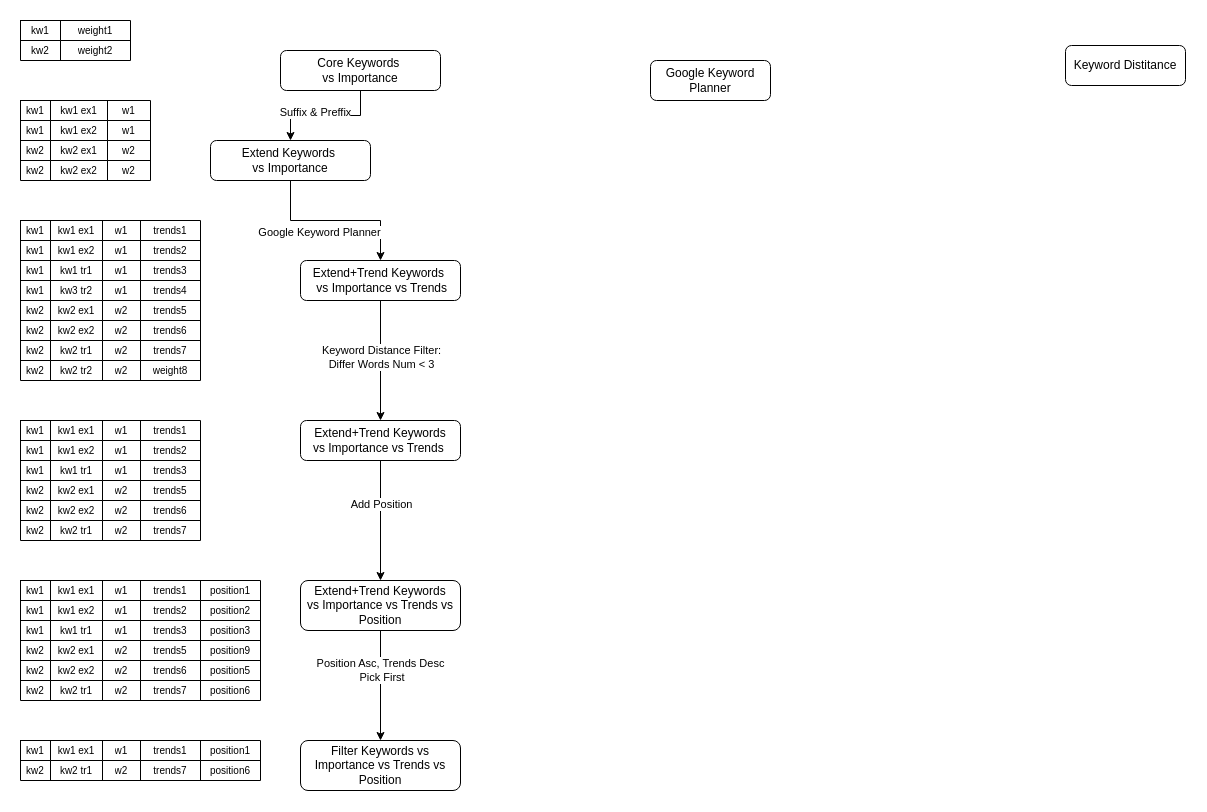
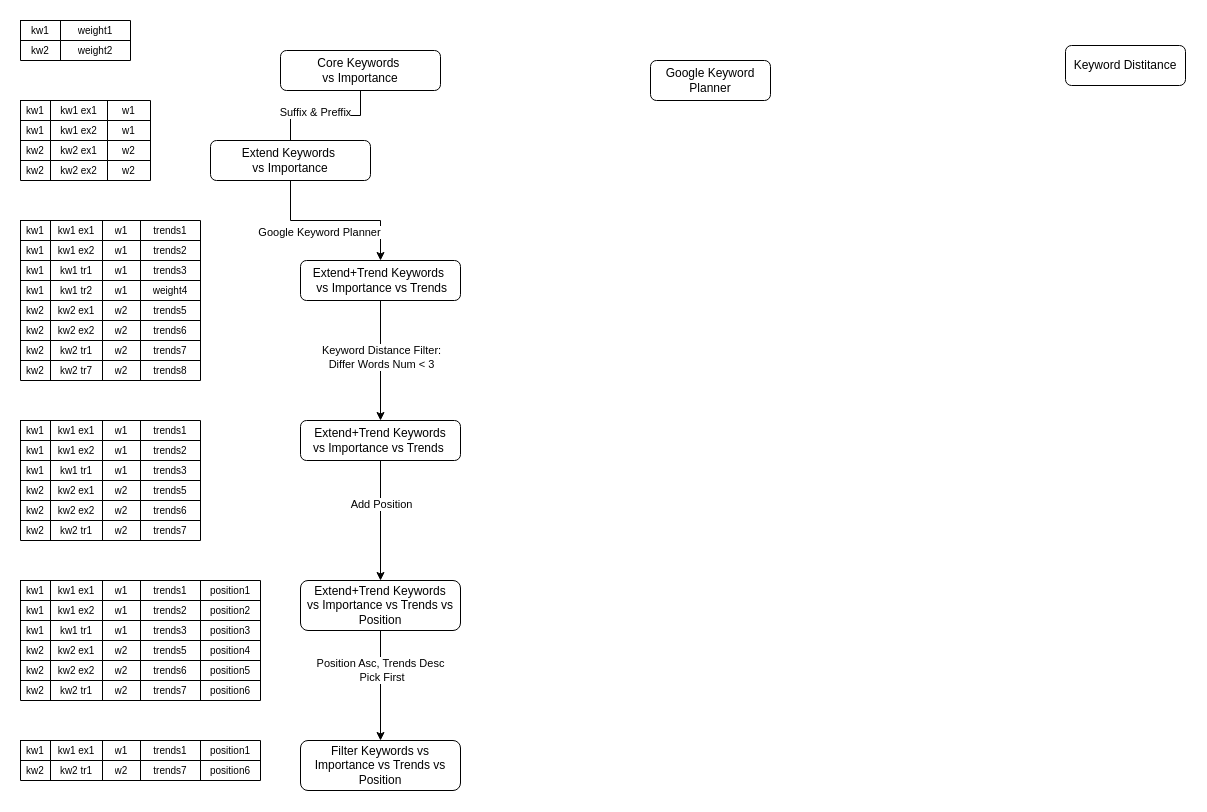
(291, 132) -> (291, 135)
(77, 291) -> (77, 291)
(171, 291) -> (171, 291)
(77, 371) -> (77, 371)
(171, 371) -> (171, 371)
(231, 651) -> (231, 651)
